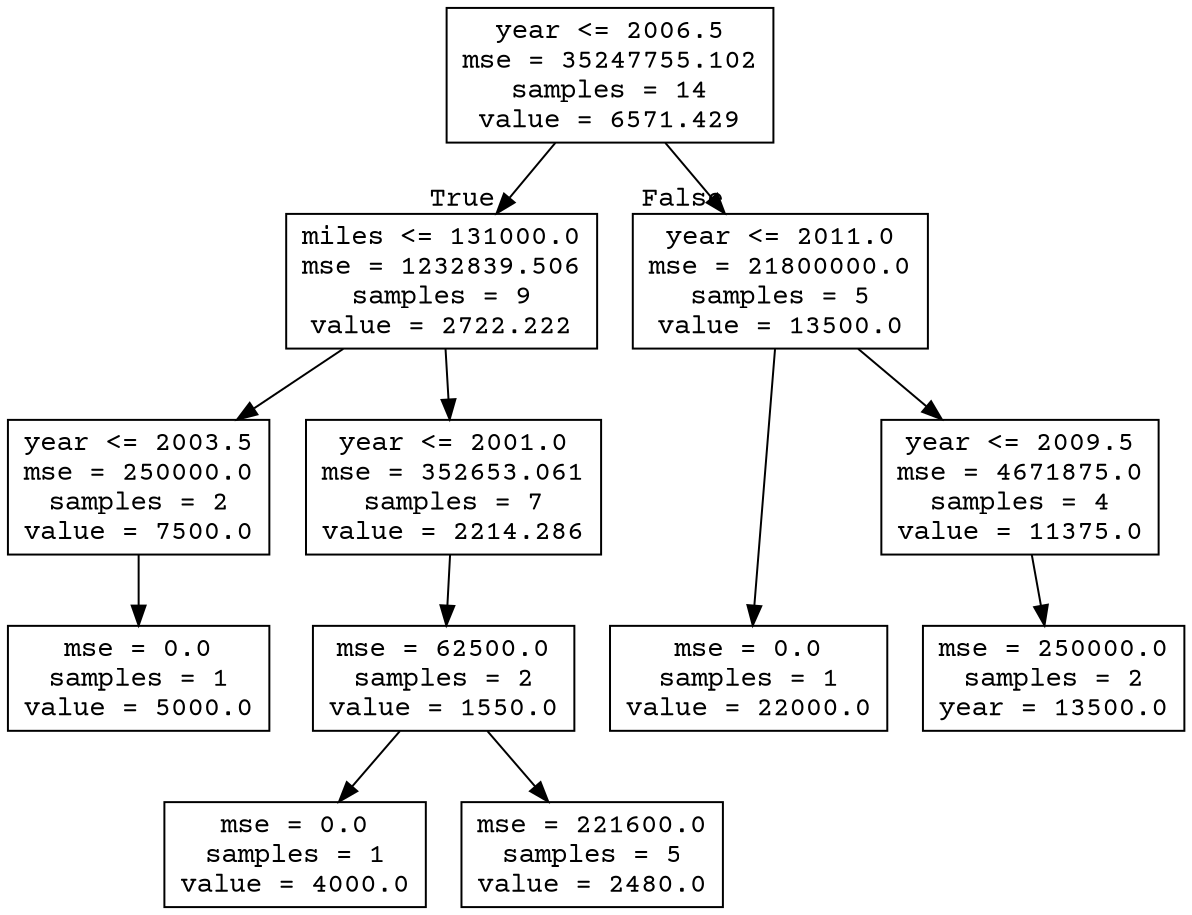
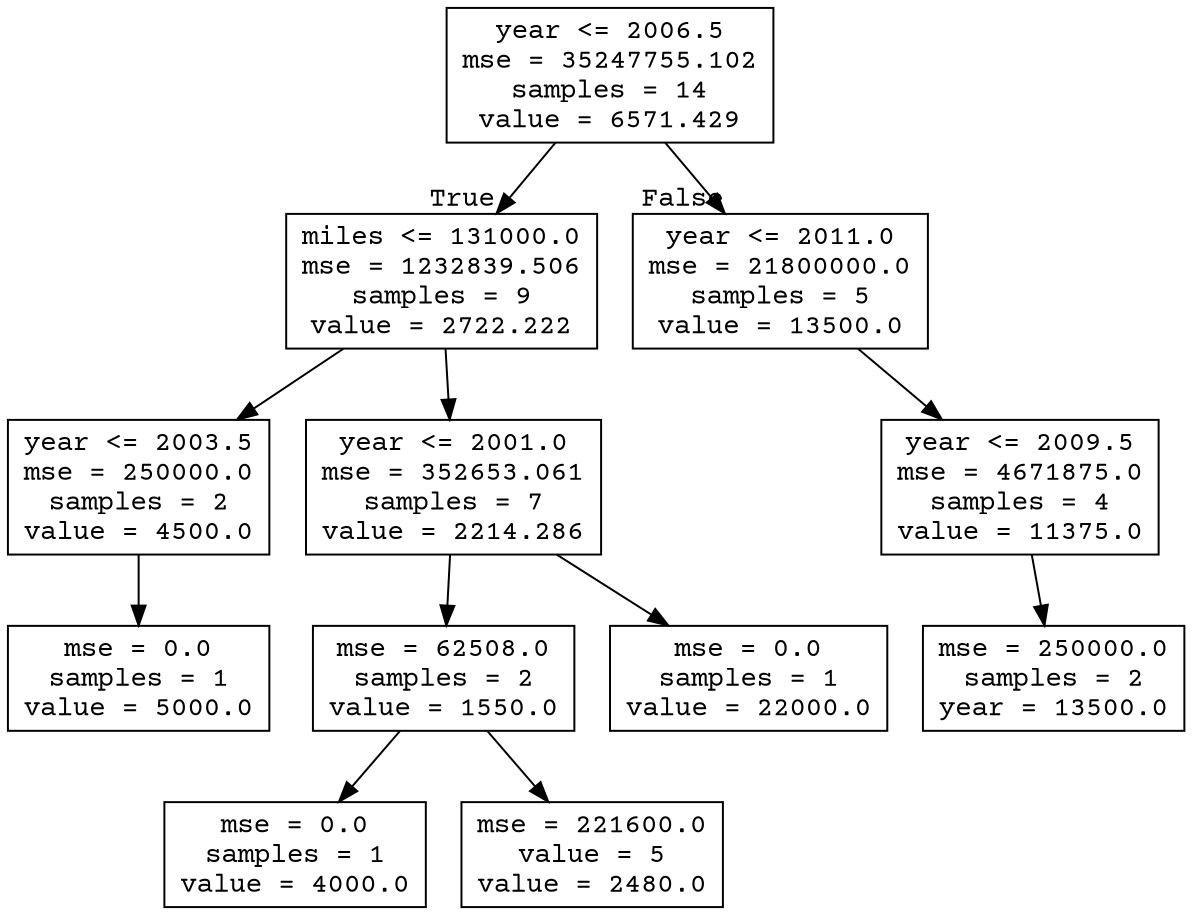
(765, 477) -> (604, 585)
(139, 487) -> (139, 487)
(444, 678) -> (444, 678)
(592, 855) -> (592, 855)
